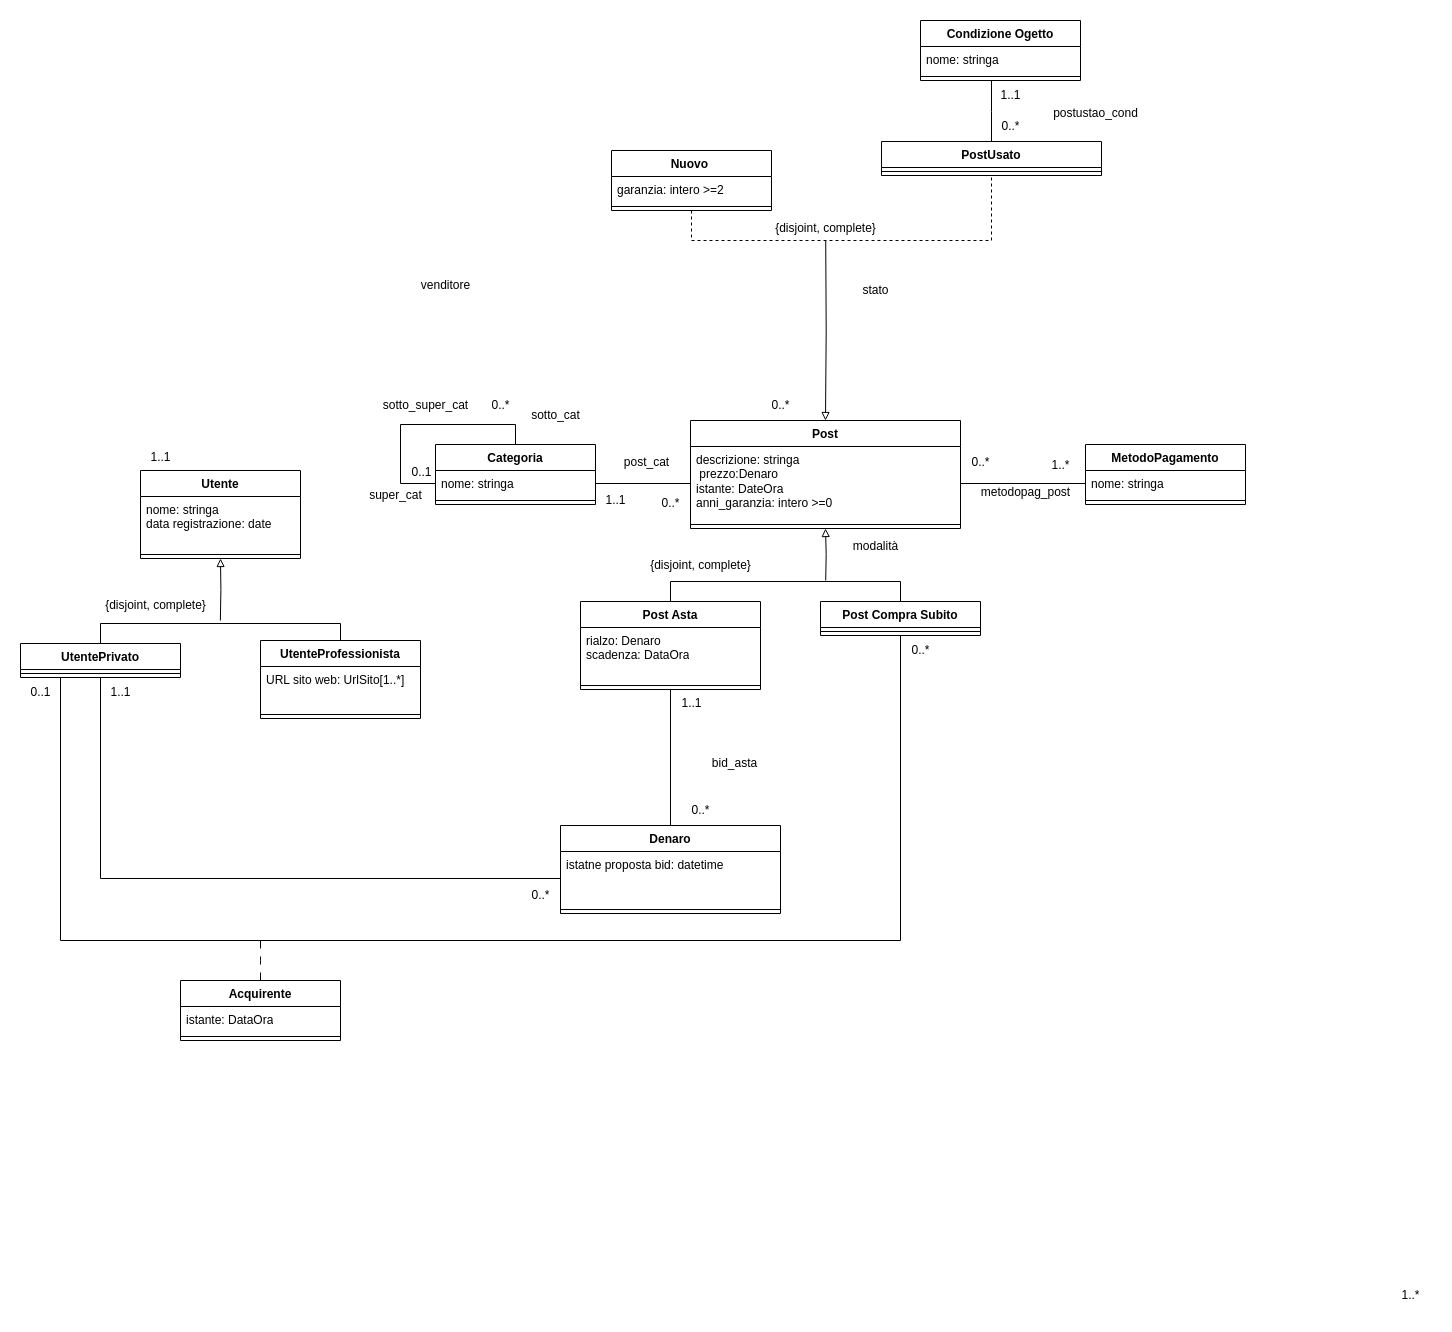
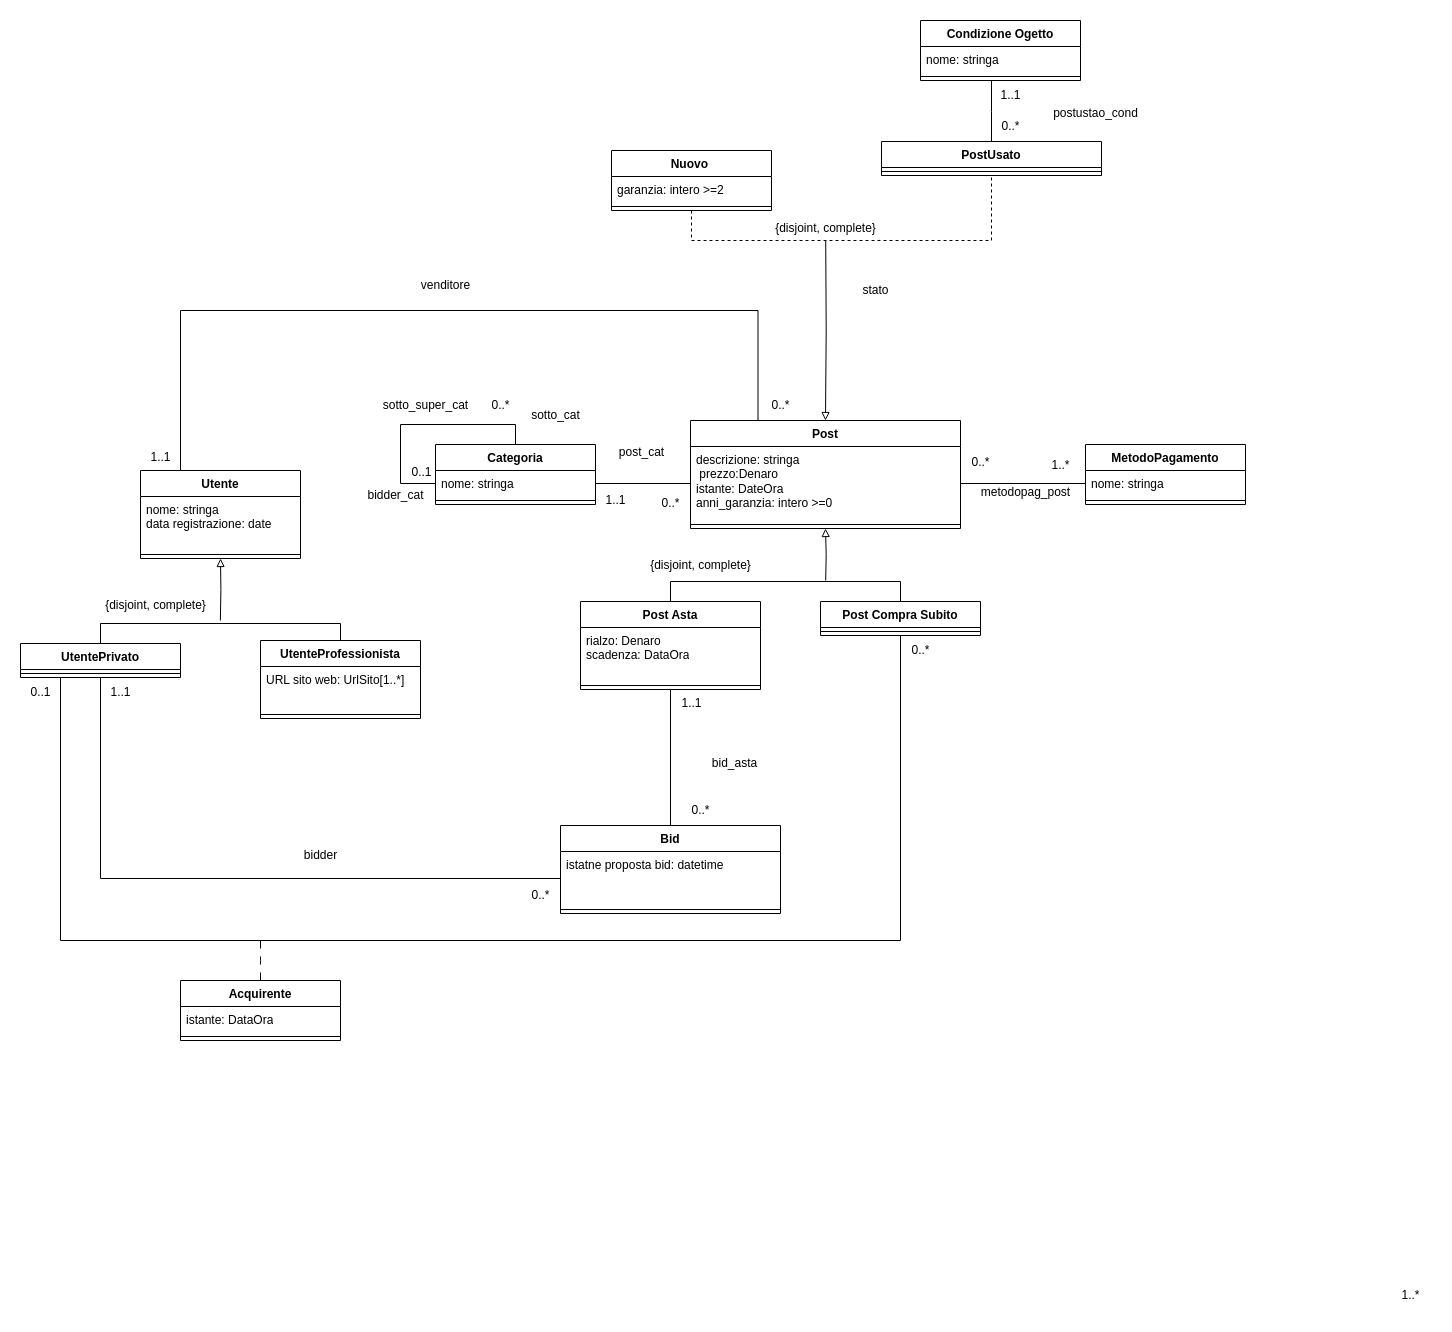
none -> (445, 311)
(647, 463) -> (642, 453)
(396, 496) -> (396, 496)
(876, 547) -> none
(671, 840) -> (671, 840)
none -> (321, 856)
